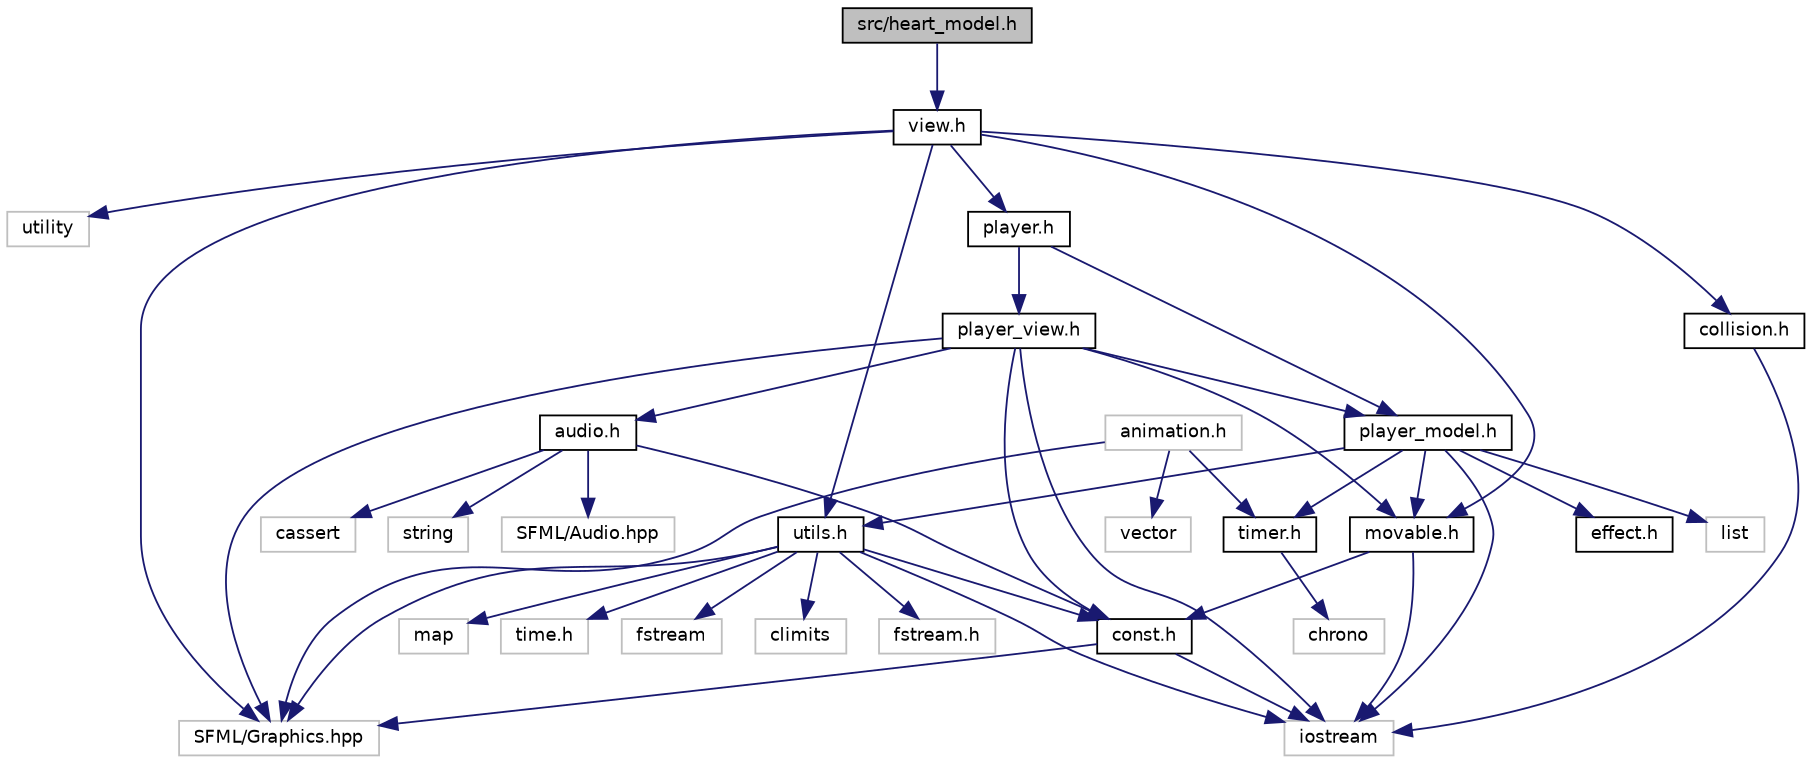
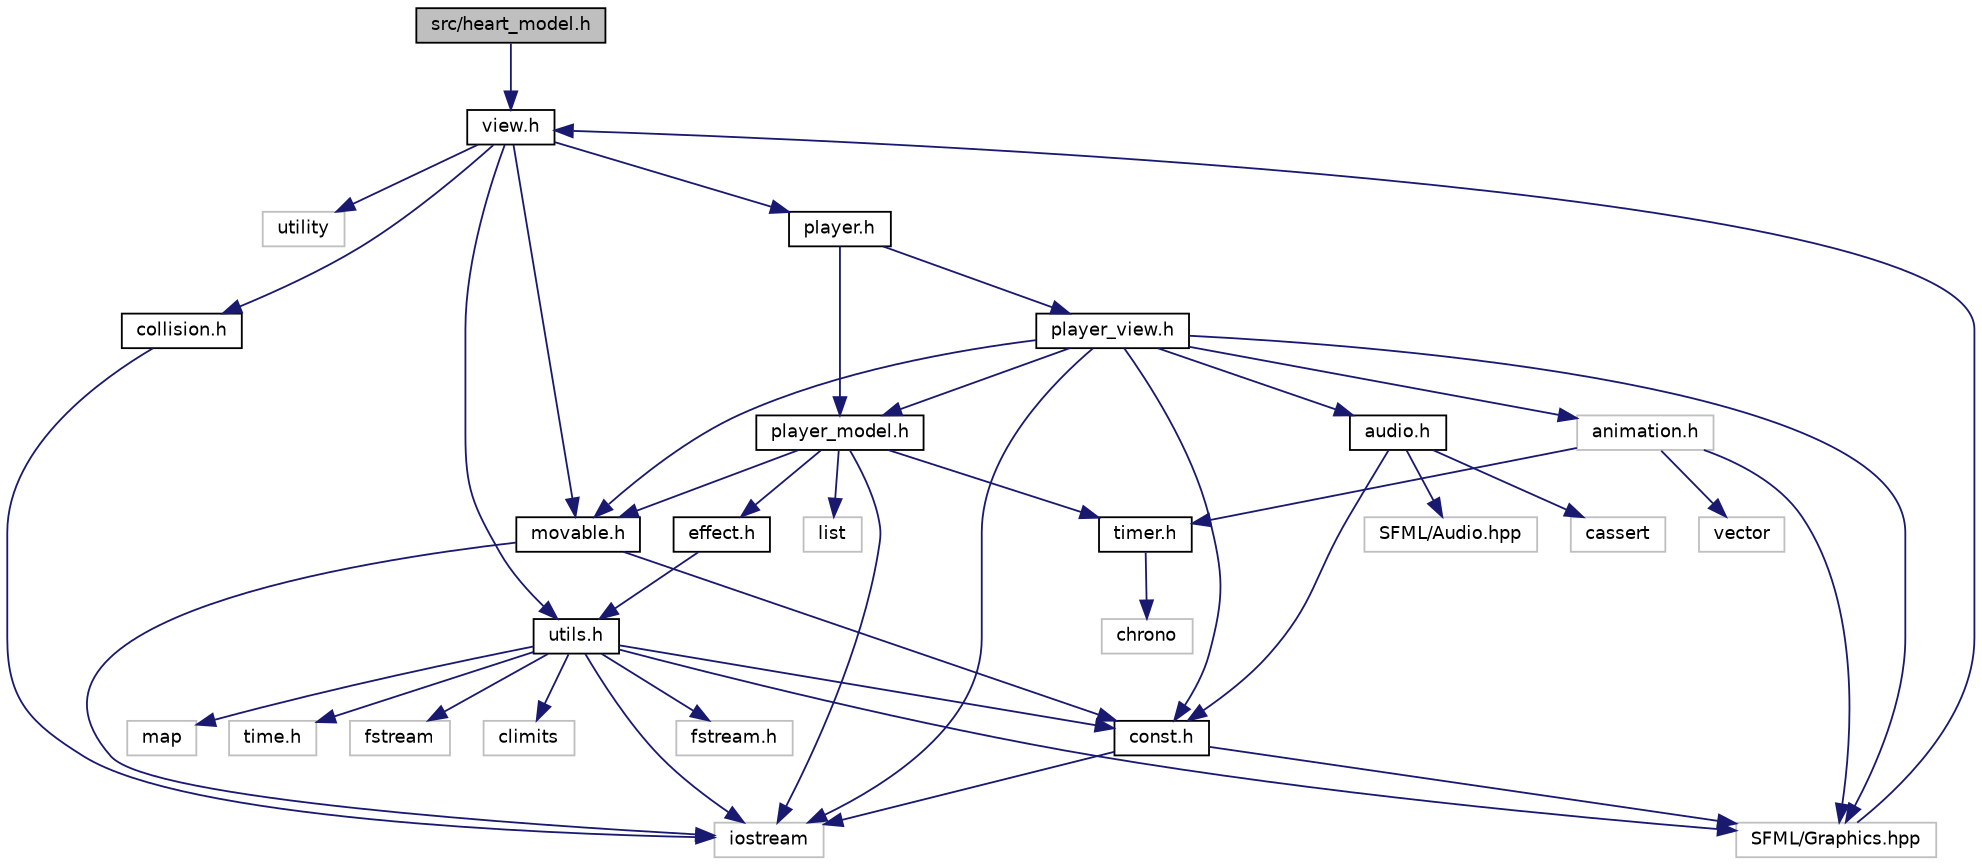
(290, 215) -> (1555, 200)
none -> (1374, 381)
(1113, 485) -> (657, 580)
(428, 535) -> none
